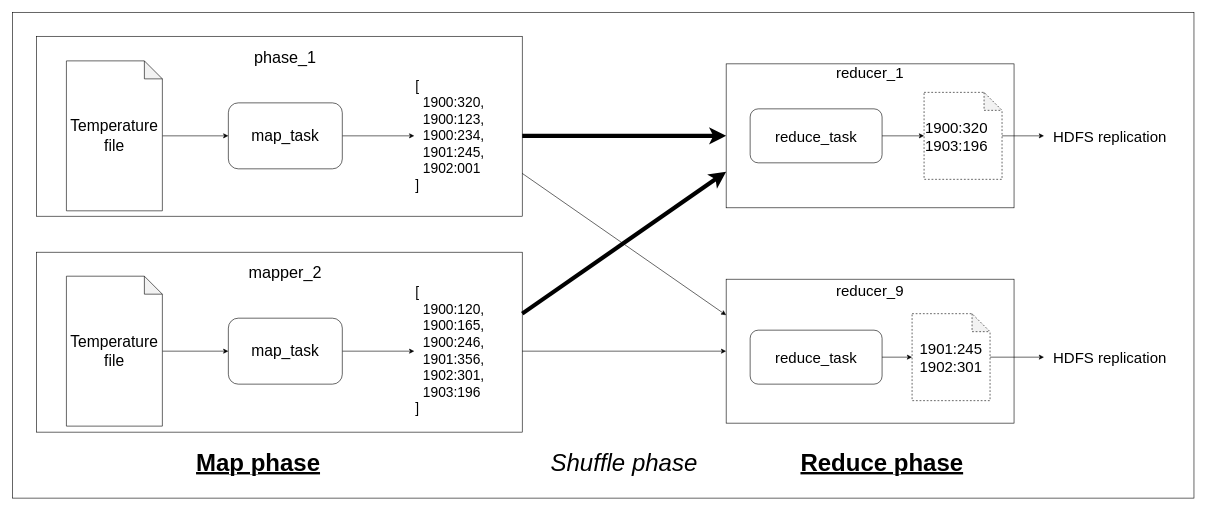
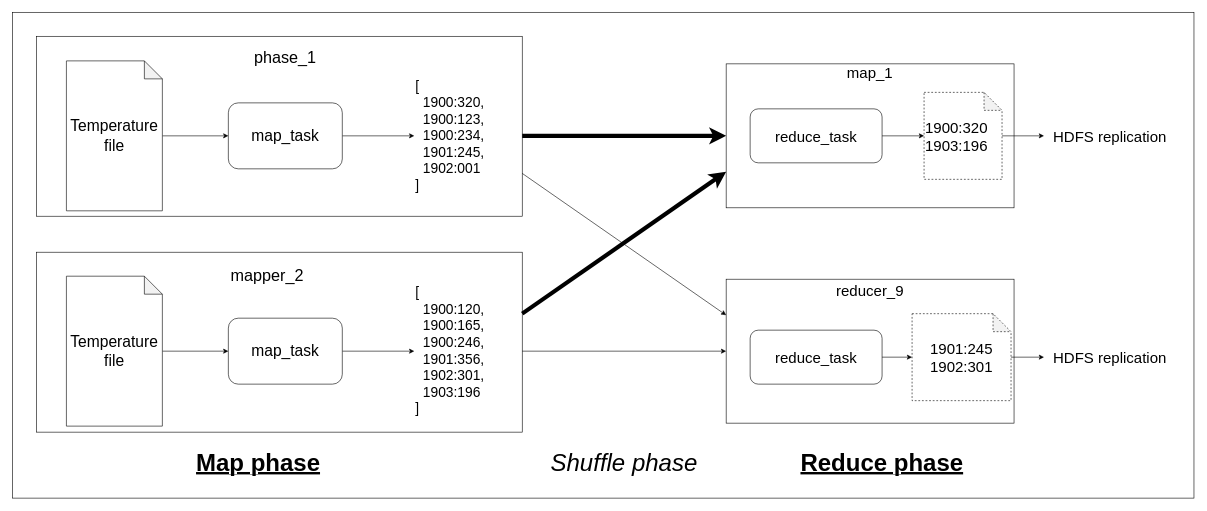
(870, 72) -> (870, 72)
(285, 273) -> (267, 276)
(951, 357) -> (962, 357)
